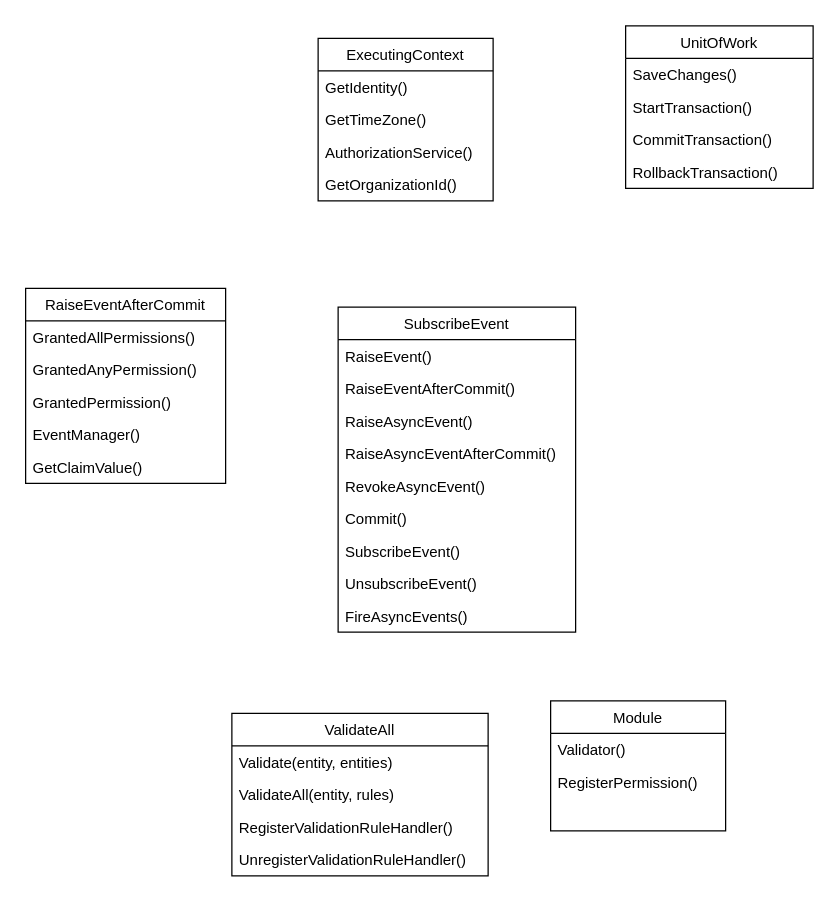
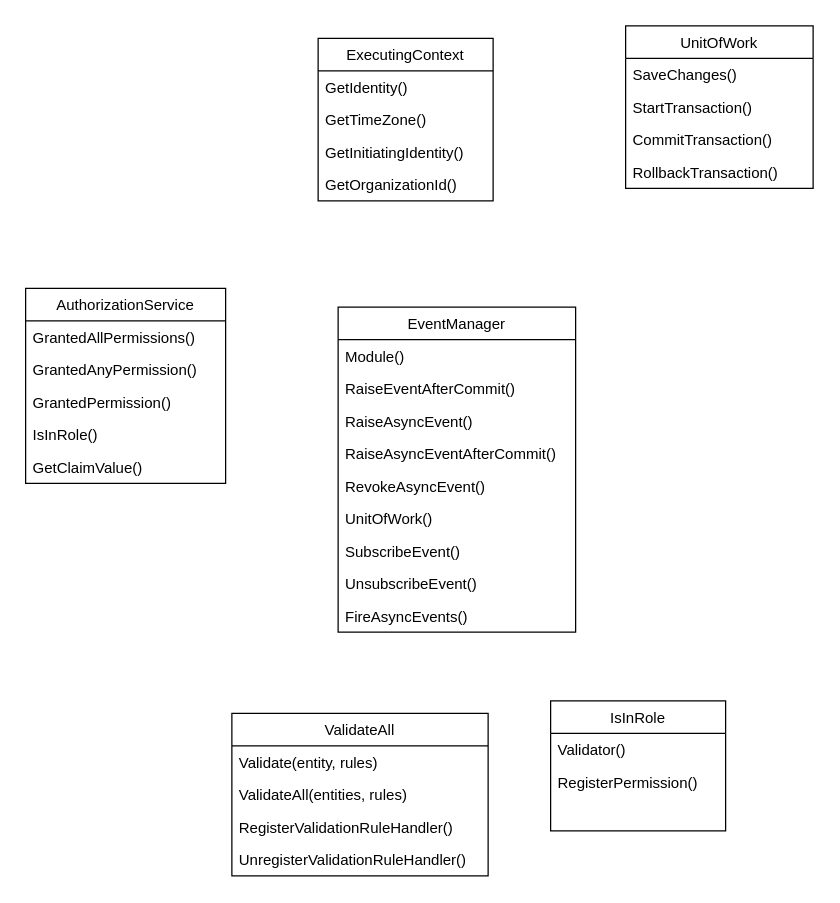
(412, 153) -> (414, 153)
(125, 305) -> (125, 305)
(456, 324) -> (456, 324)
(393, 356) -> (377, 356)
(91, 435) -> (73, 435)
(377, 519) -> (393, 519)
(638, 718) -> (638, 718)
(334, 763) -> (324, 763)
(332, 795) -> (339, 795)
